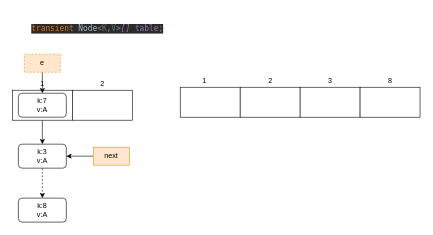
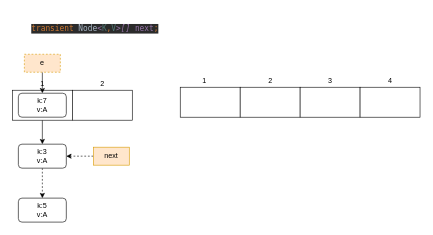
(82, 21) -> (81, 21)
(391, 81) -> (391, 81)
(81, 156) -> (81, 156)
(42, 210) -> (42, 210)
